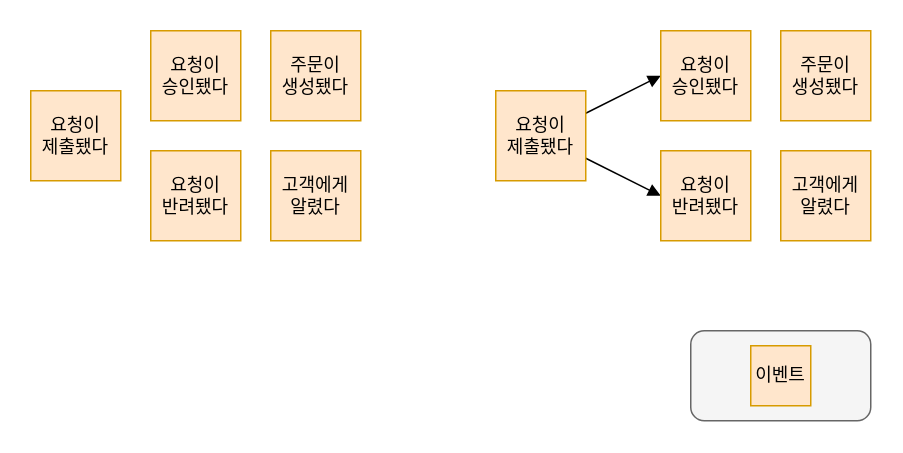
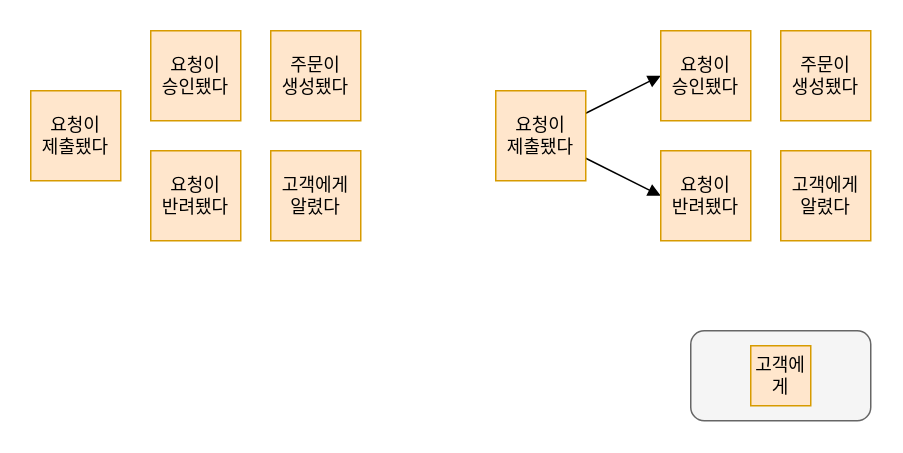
(781, 376) -> (781, 376)
